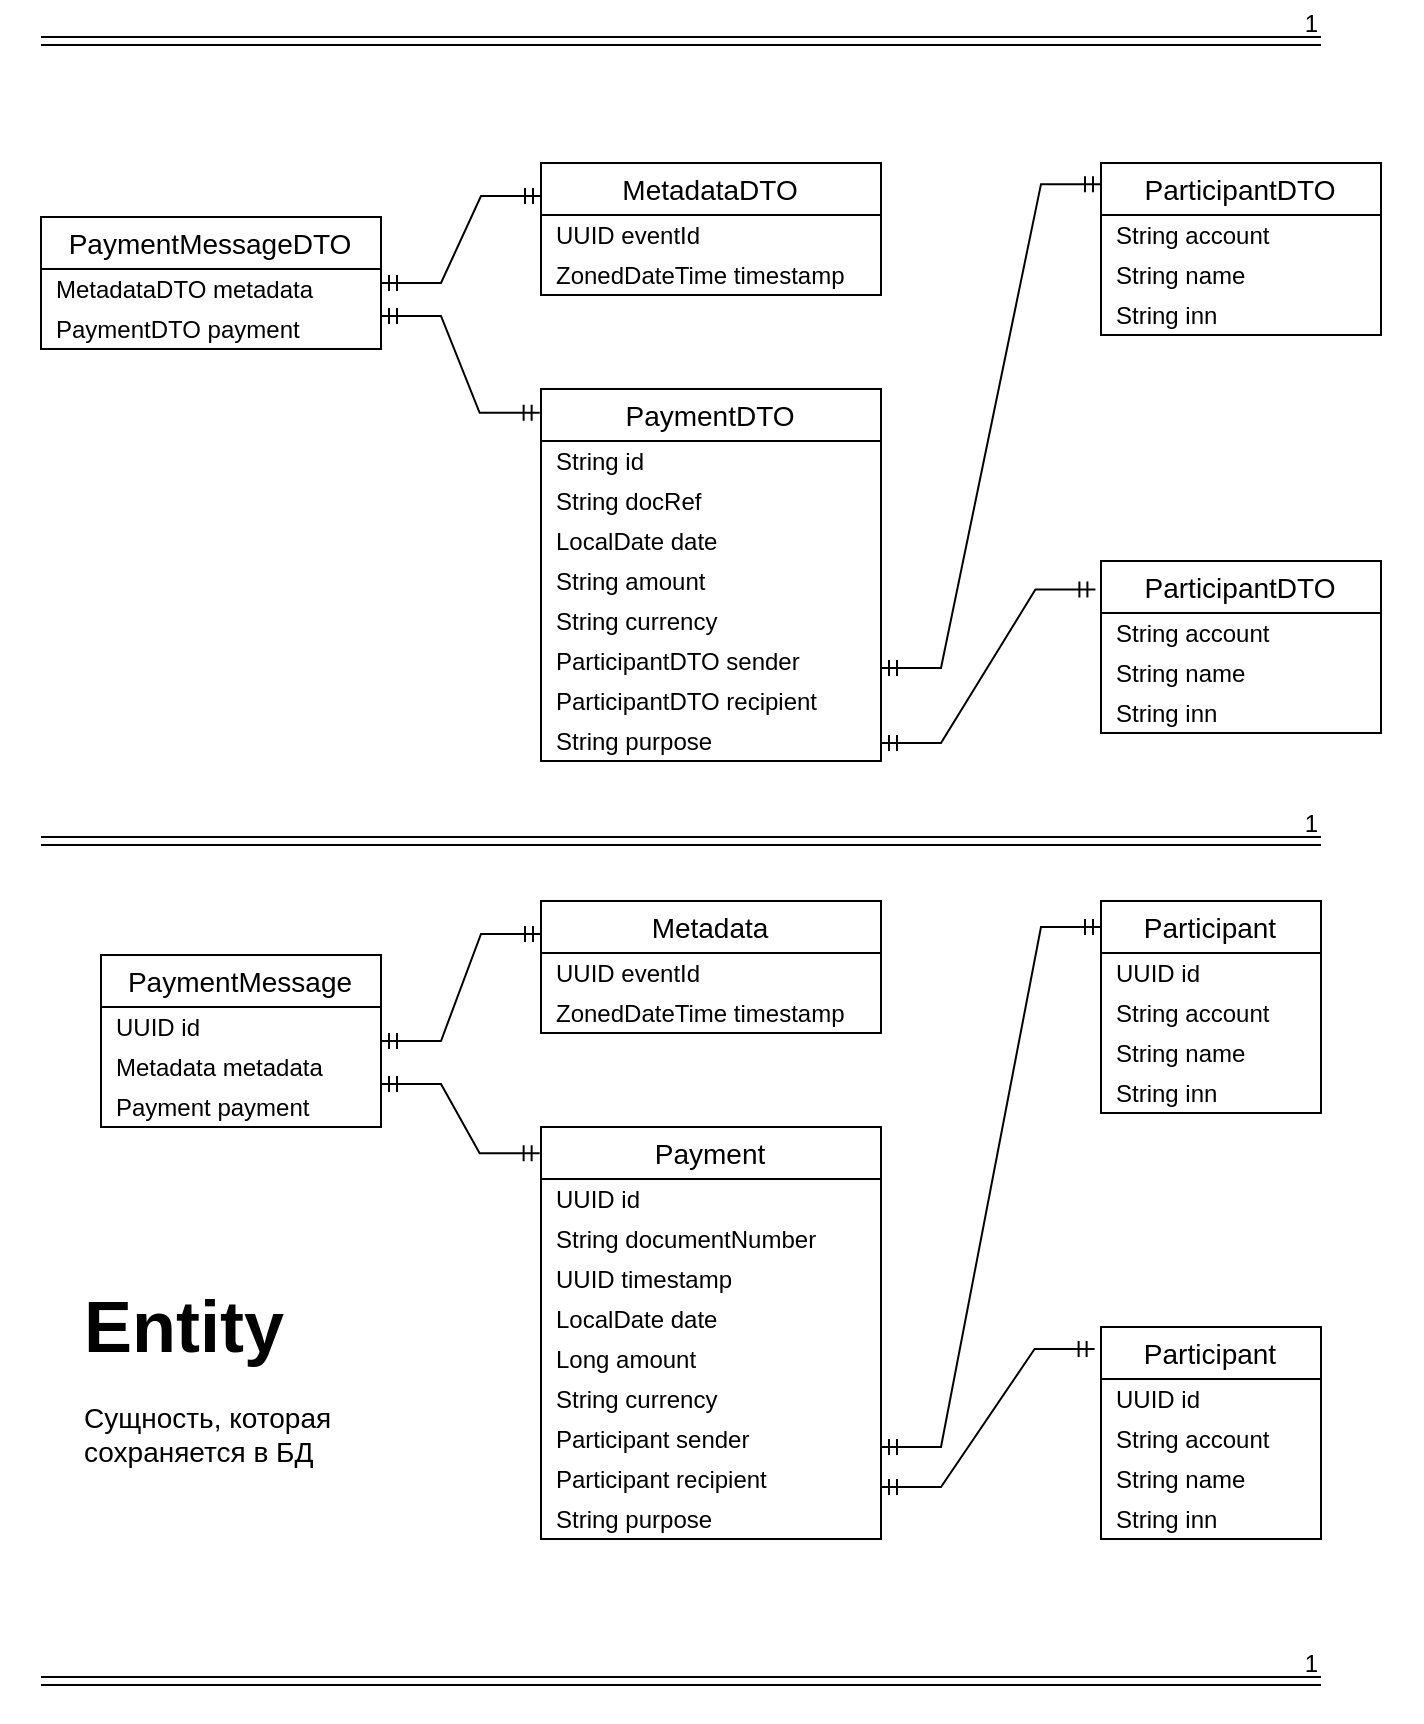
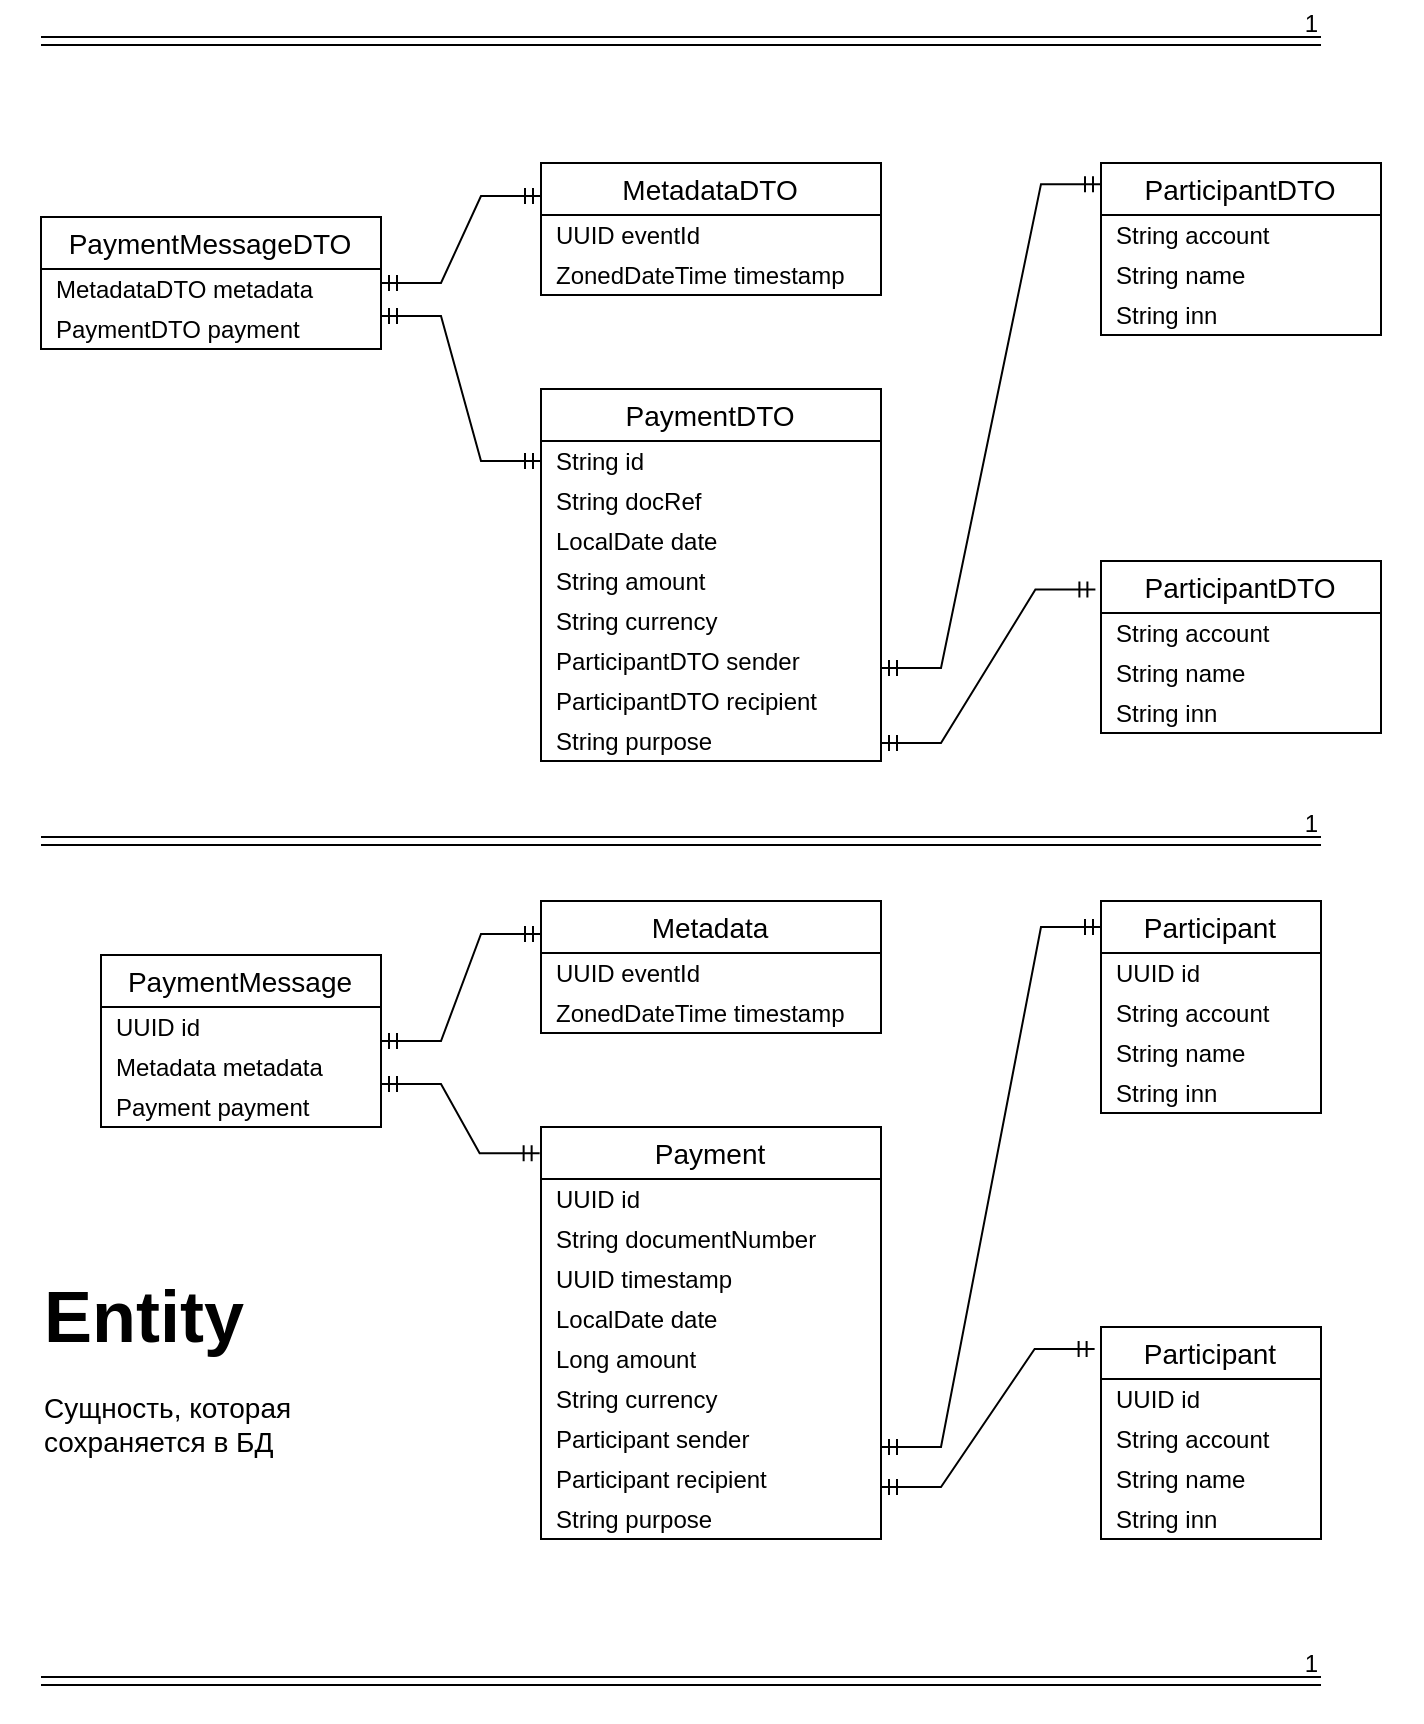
(472, 393) -> (469, 417)
(211, 1381) -> (171, 1371)
